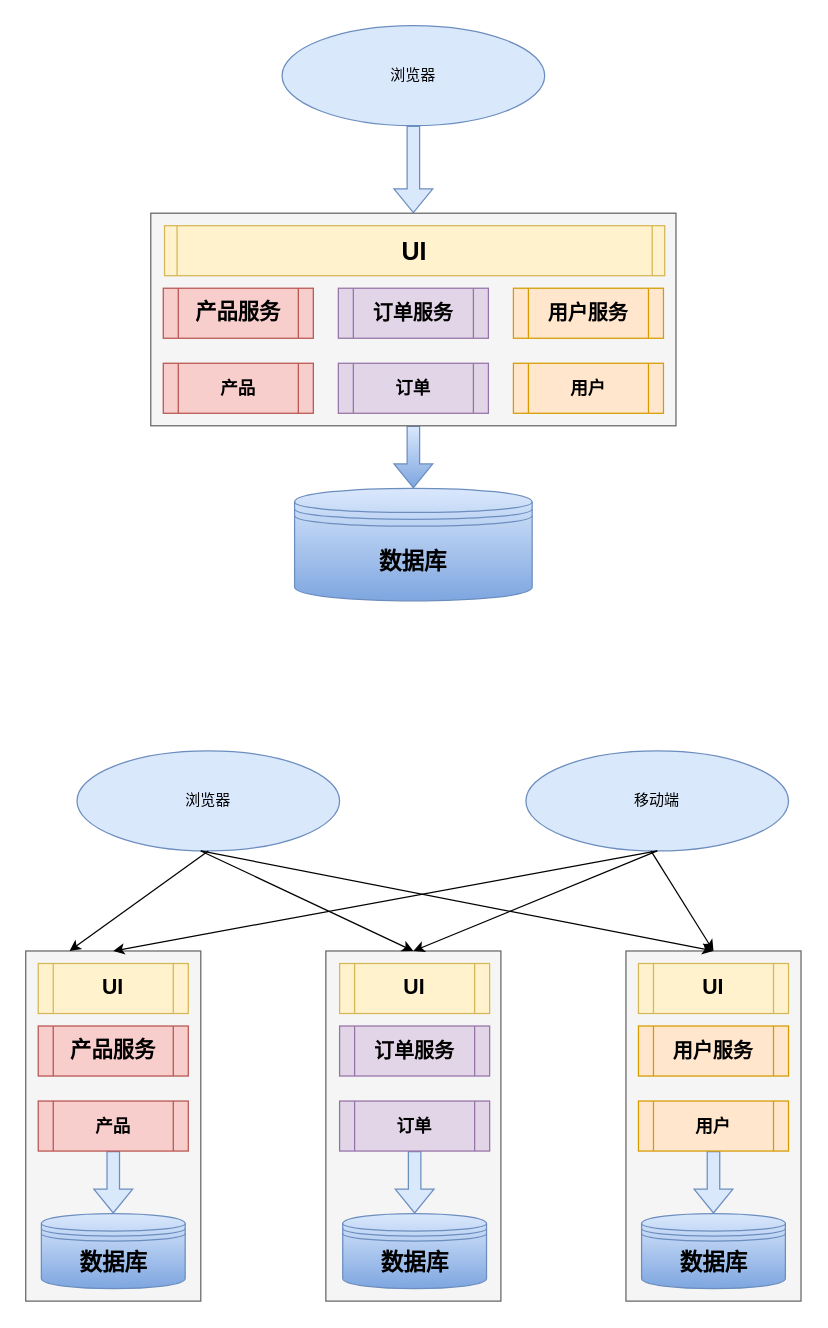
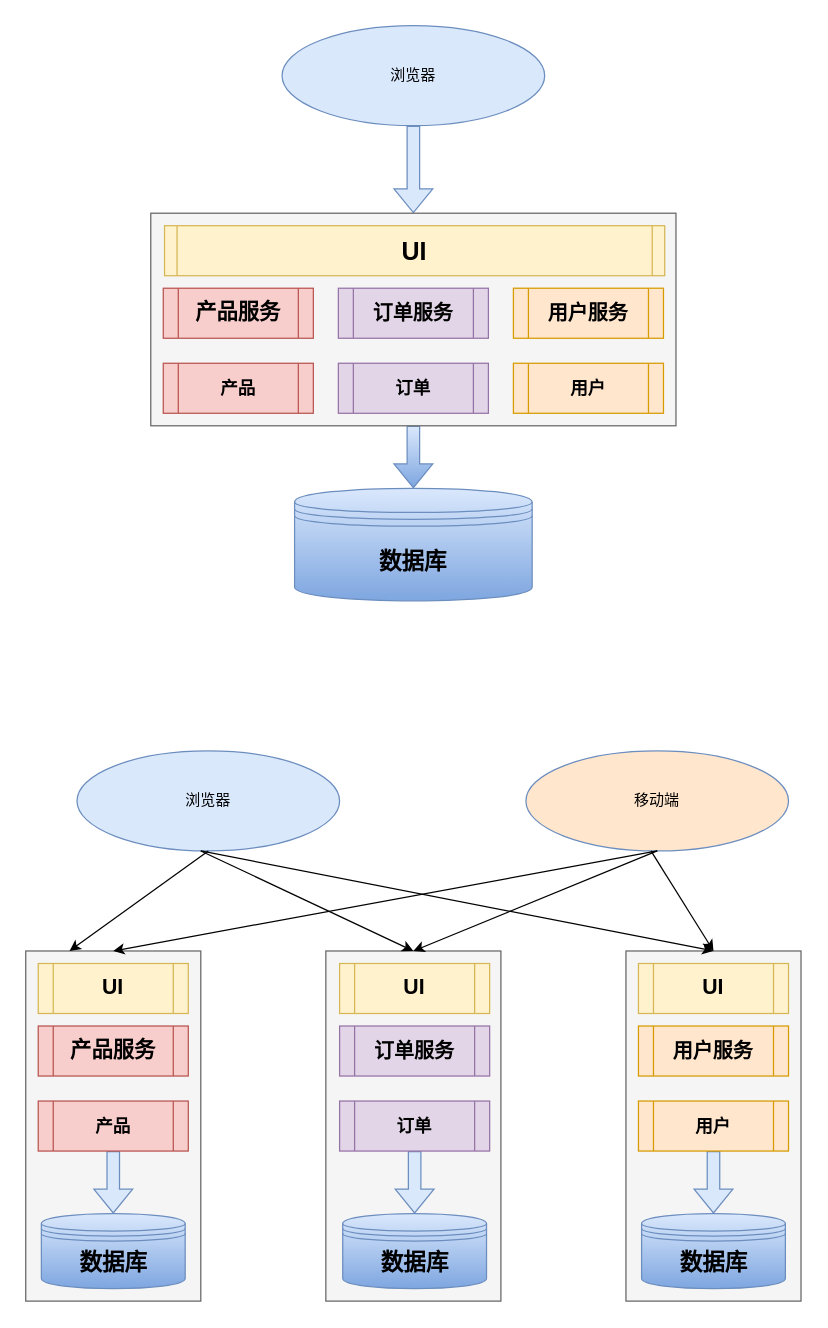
(657, 801) -> (657, 801)
